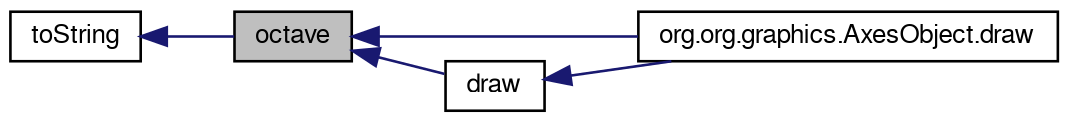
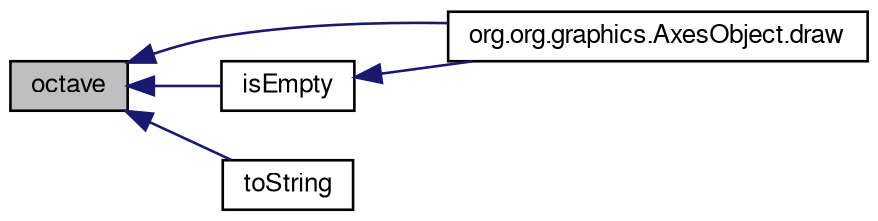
(201, 36) -> (190, 141)
(495, 86) -> (288, 86)
